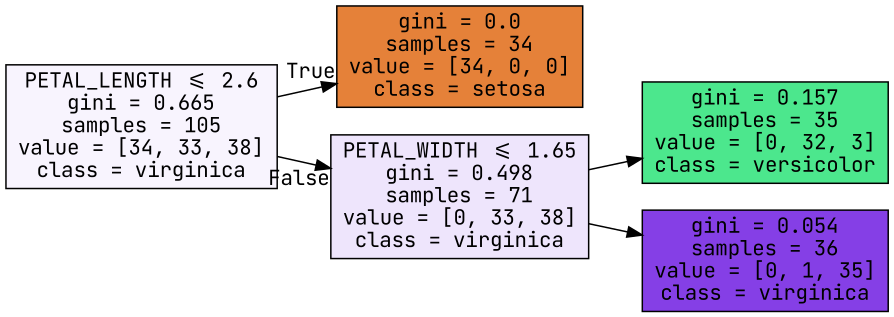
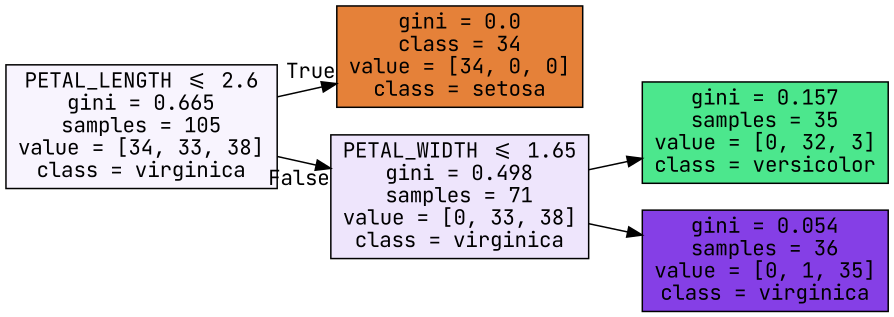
(460, 57) -> (460, 57)
